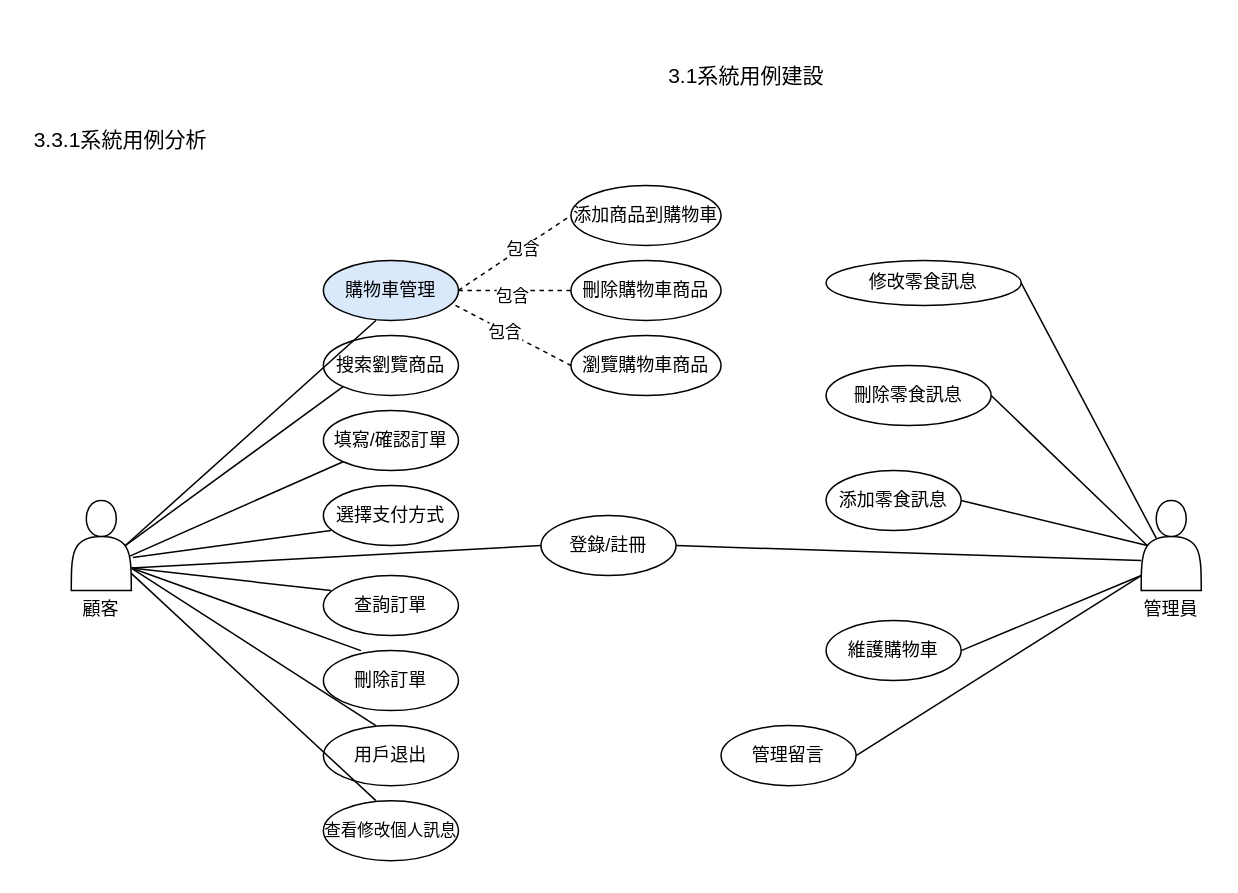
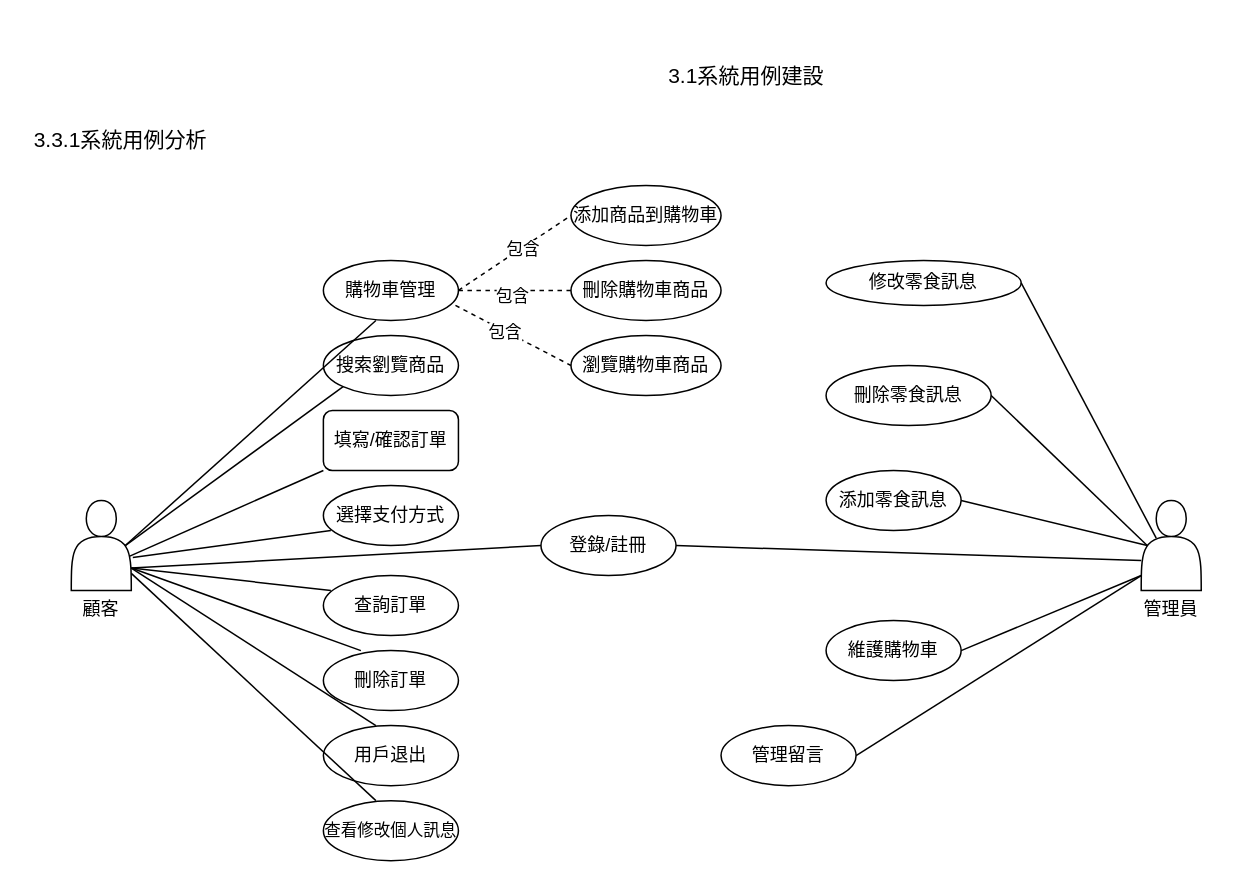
(391, 290) -> (391, 290)
(391, 440) -> (391, 440)
